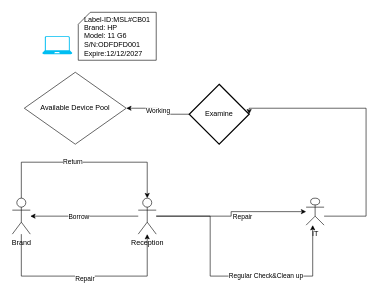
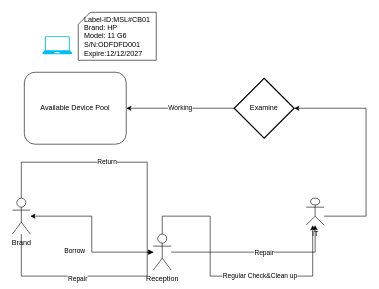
(75, 108) -> (75, 108)
(219, 114) -> (264, 108)
(147, 216) -> (162, 252)
